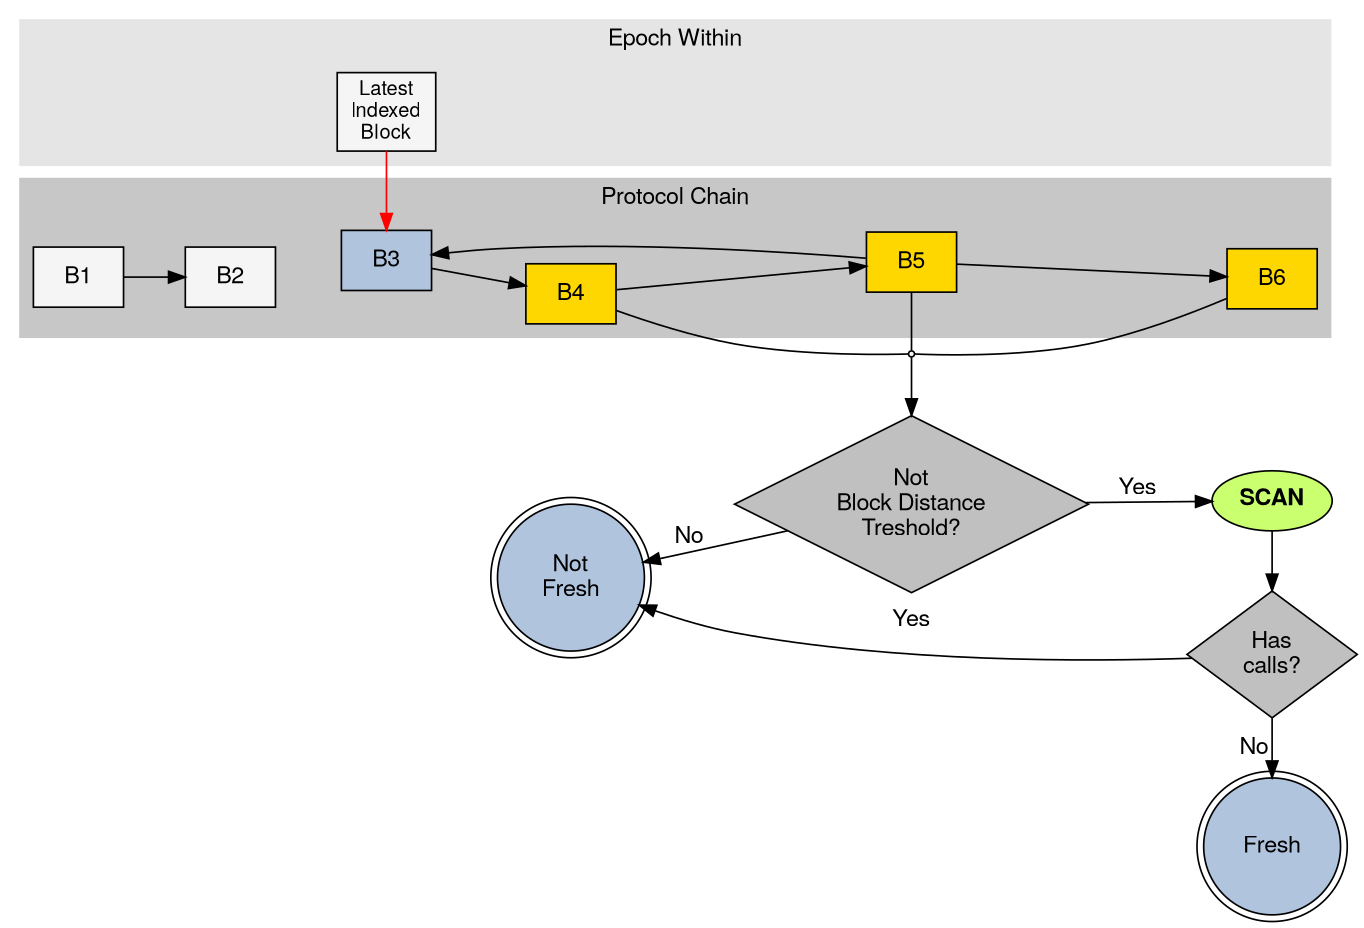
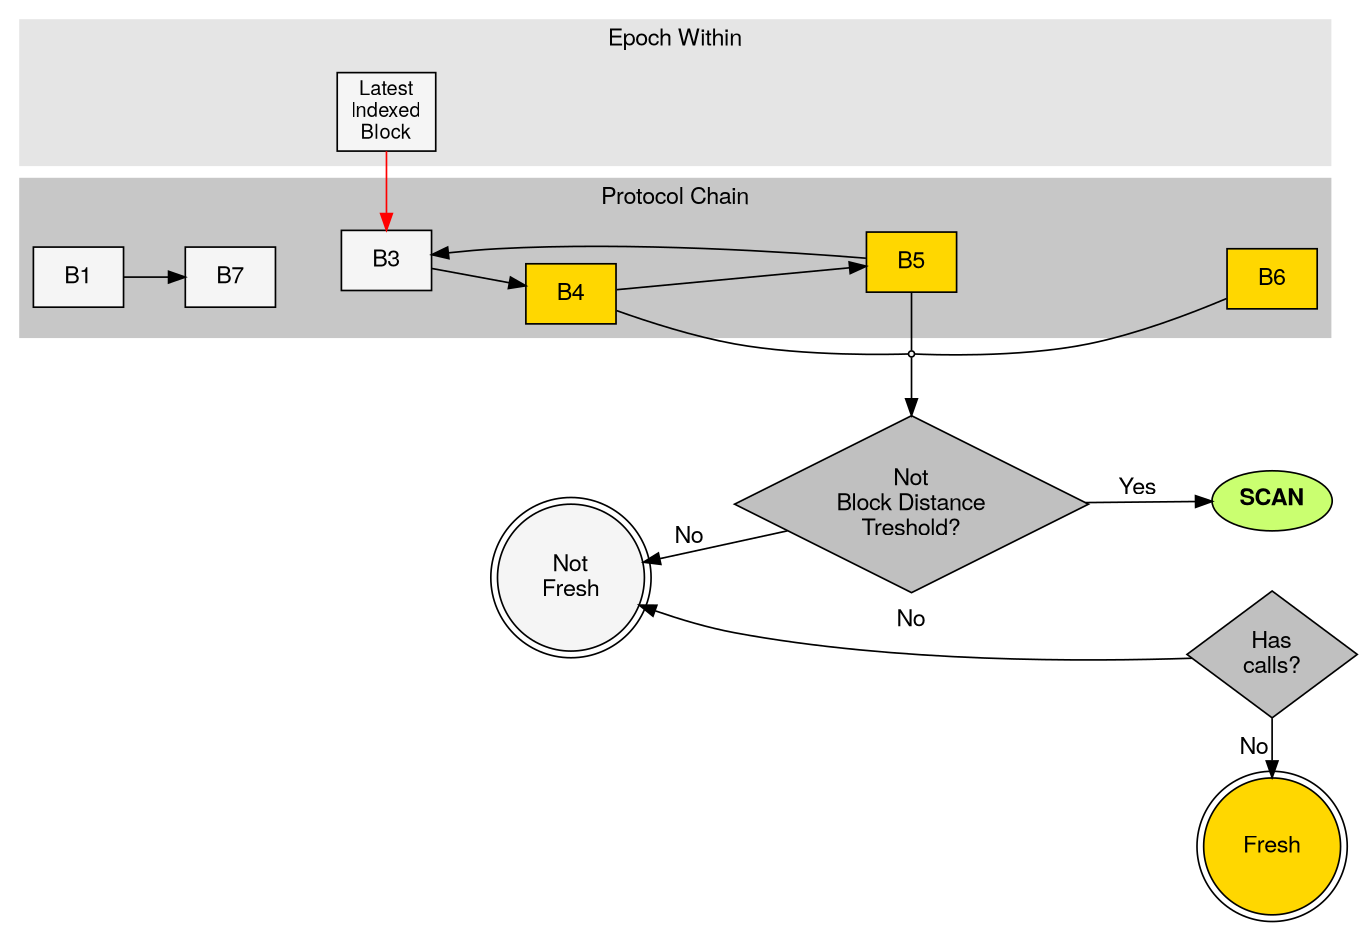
(386, 260) -> (386, 260)
(1084, 270) -> none
(230, 277) -> (230, 277)
(1272, 553) -> none
(571, 578) -> (571, 578)
(912, 620) -> (912, 620)
(1272, 846) -> (1272, 846)
